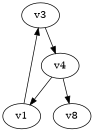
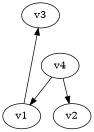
(49, 37) -> none
(72, 116) -> (72, 116)
